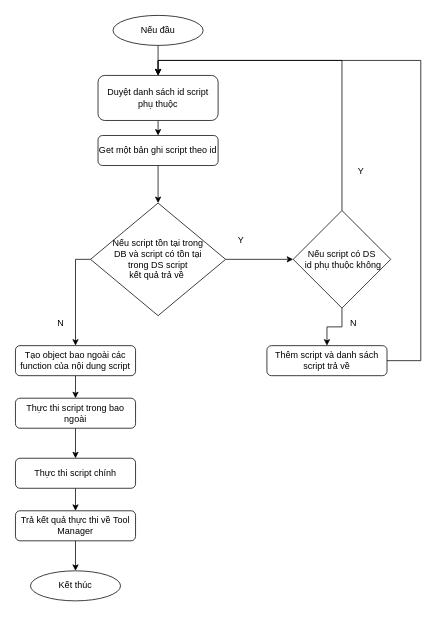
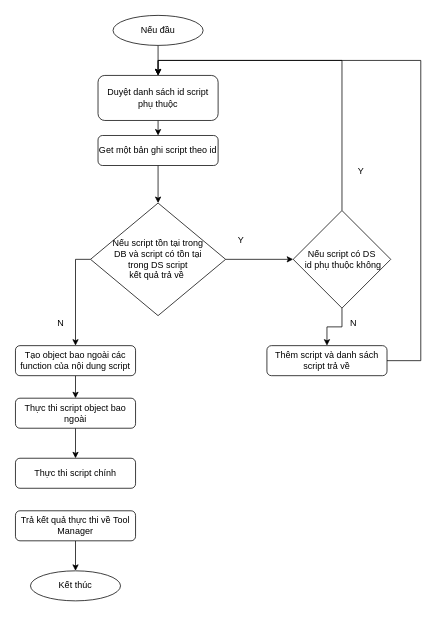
(75, 413) -> (75, 413)
(75, 496) -> none
